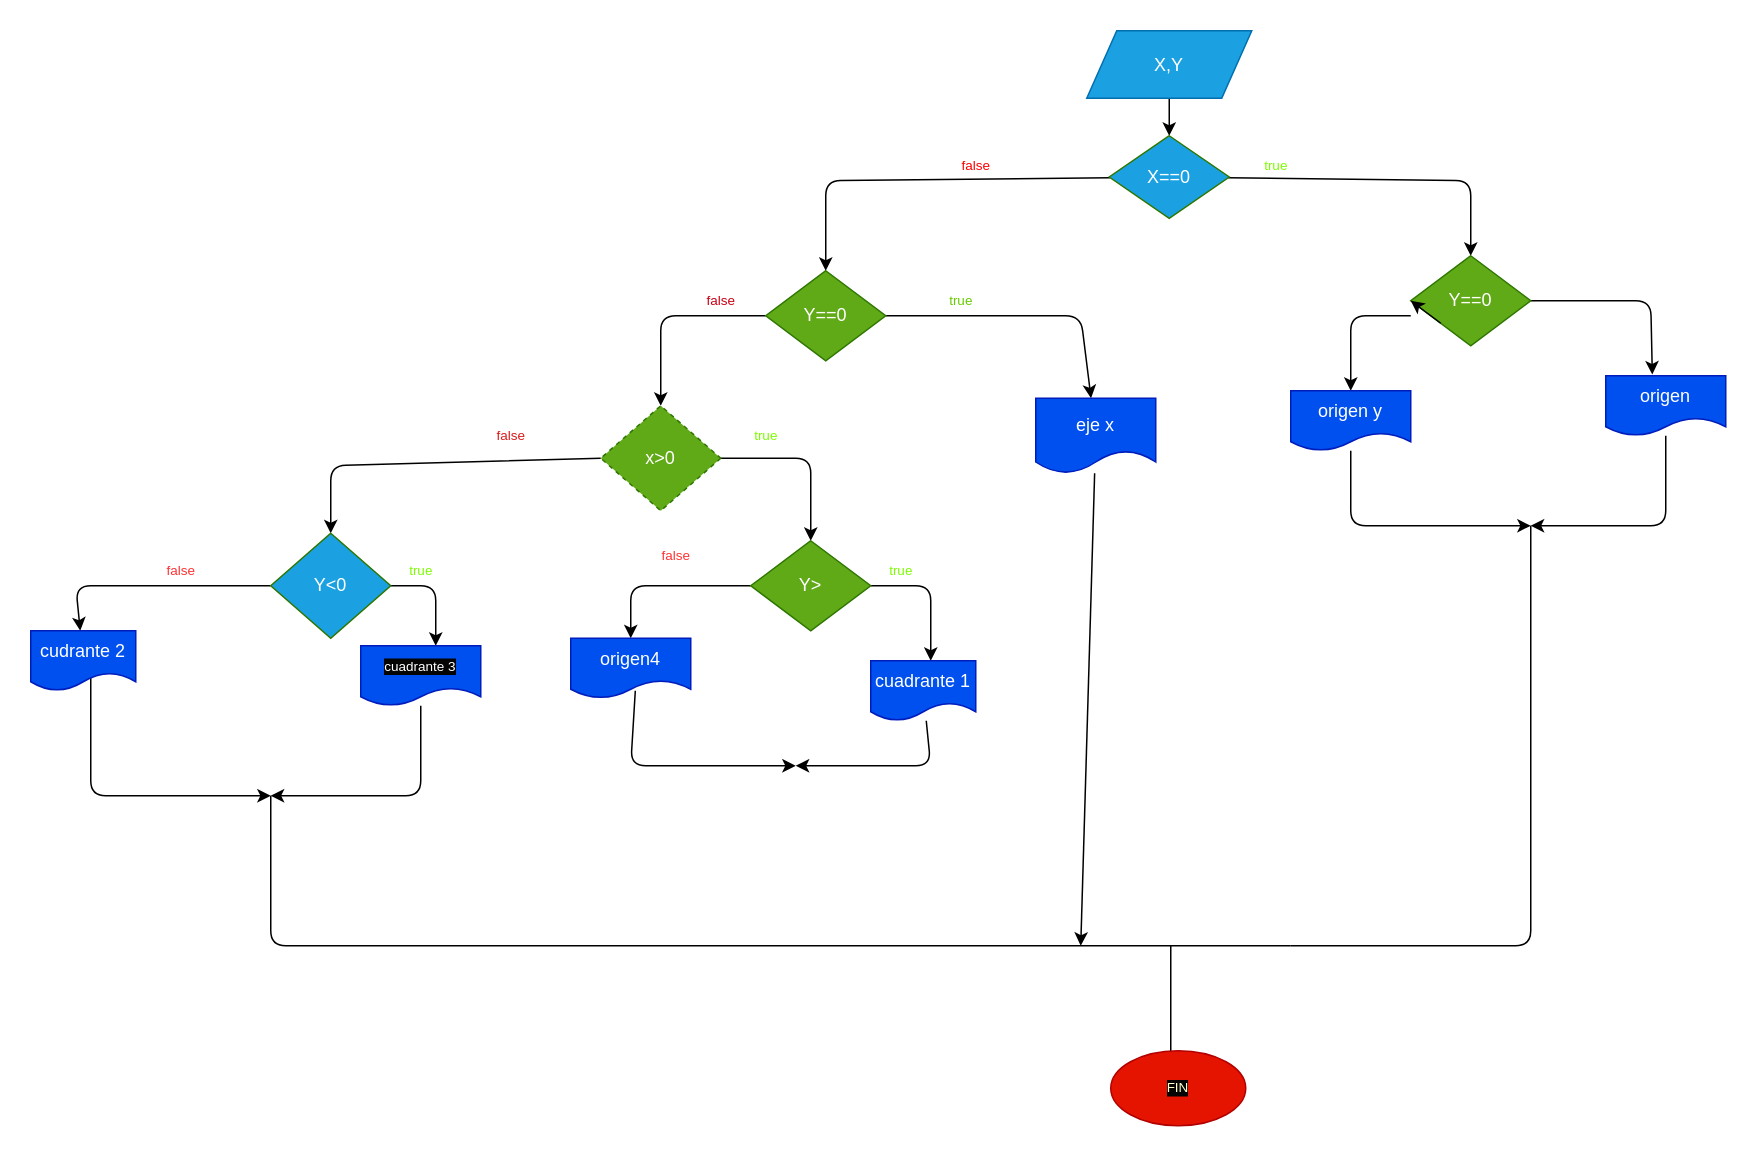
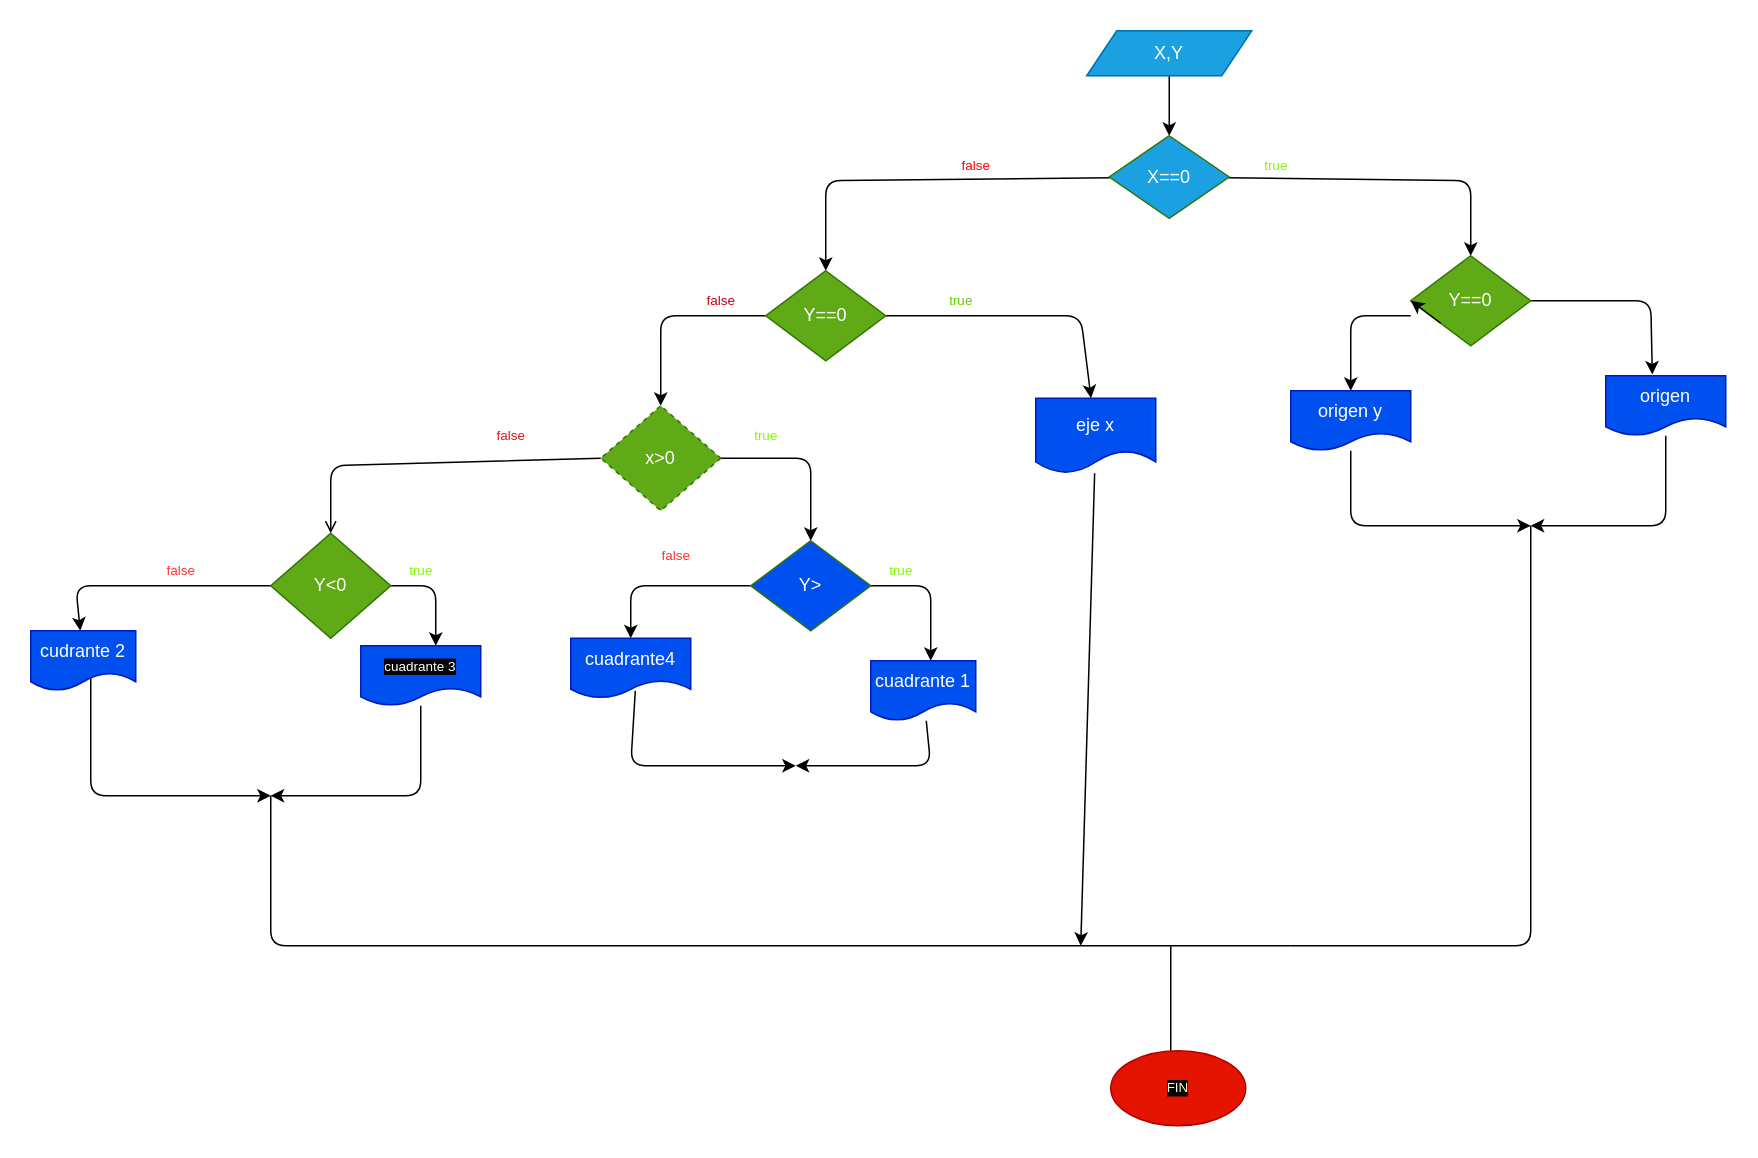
(1169, 65) -> (1169, 53)
(331, 522) -> (331, 524)
(331, 586) -> (331, 586)
(811, 586) -> (811, 586)
(631, 659) -> (631, 659)
